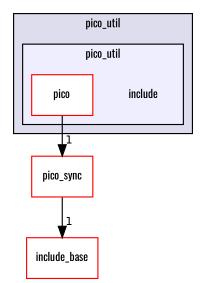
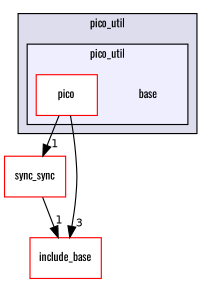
(144, 95) -> (148, 95)
none -> (77, 171)
(62, 177) -> (35, 177)
